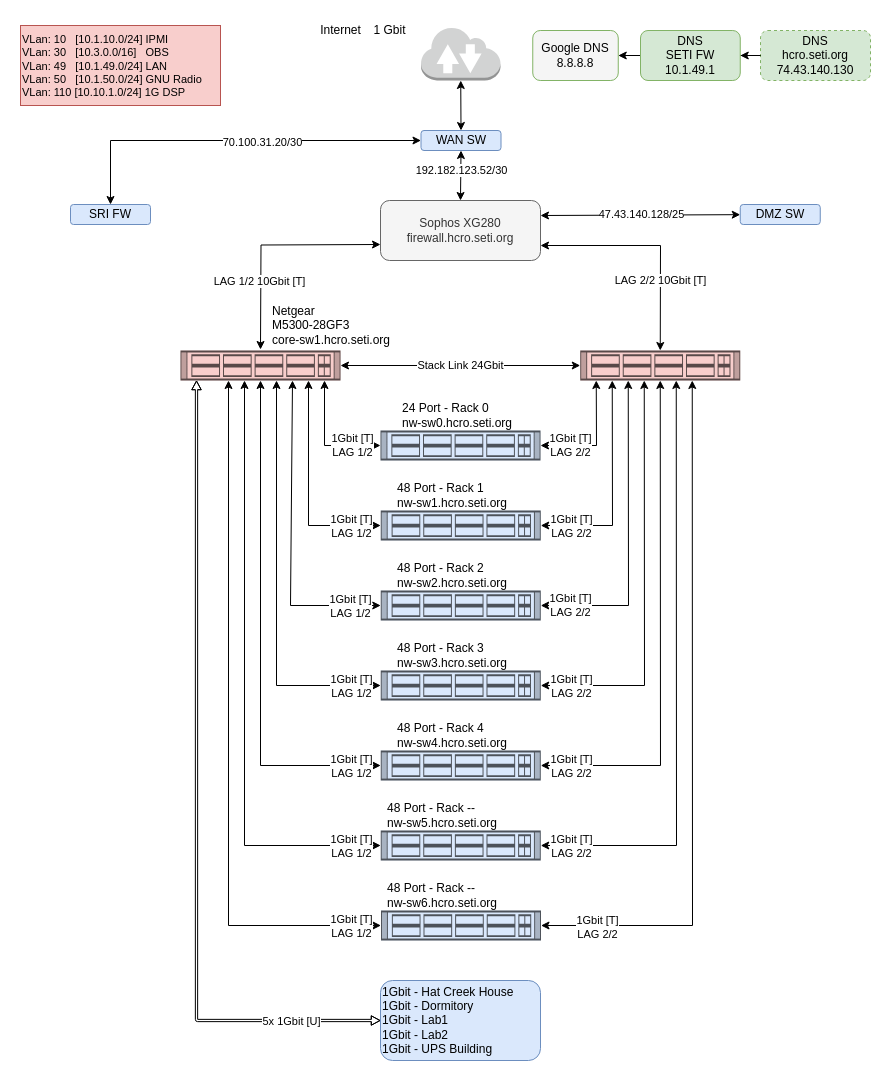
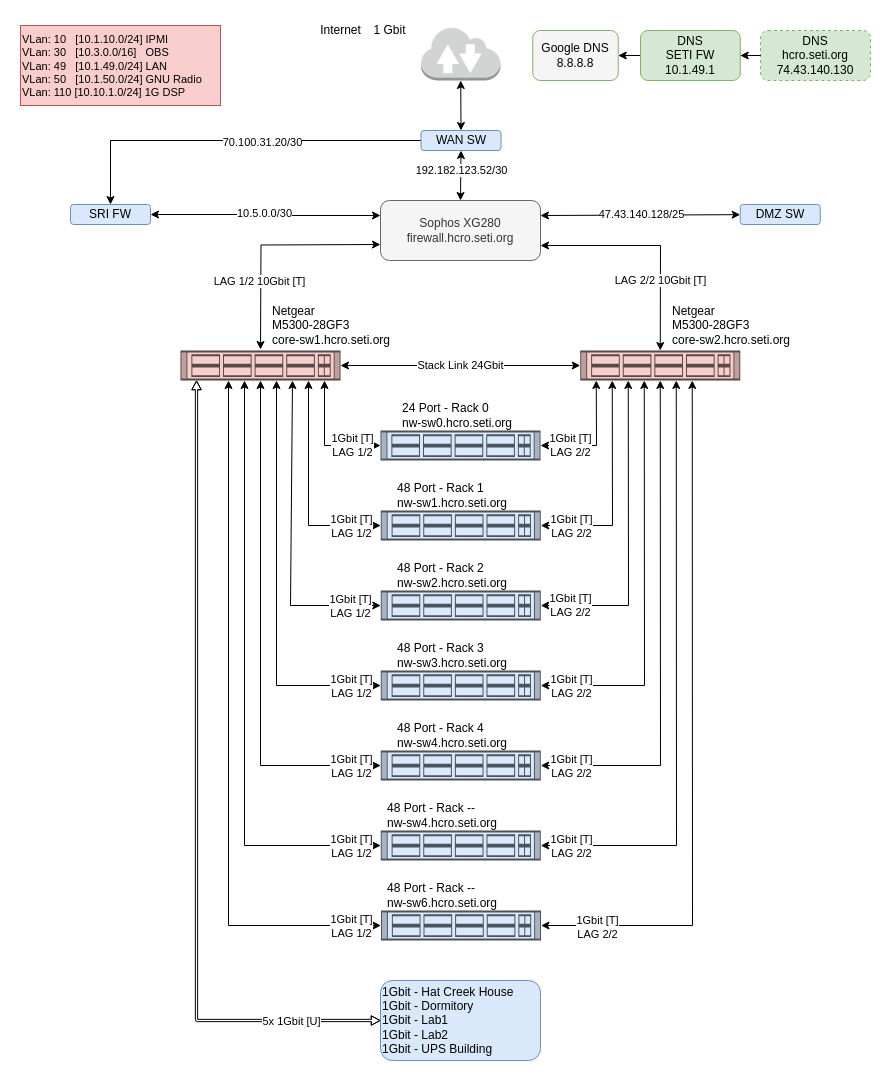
(413, 141) -> (416, 141)
none -> (266, 216)
none -> (736, 326)
(448, 816) -> (448, 816)
